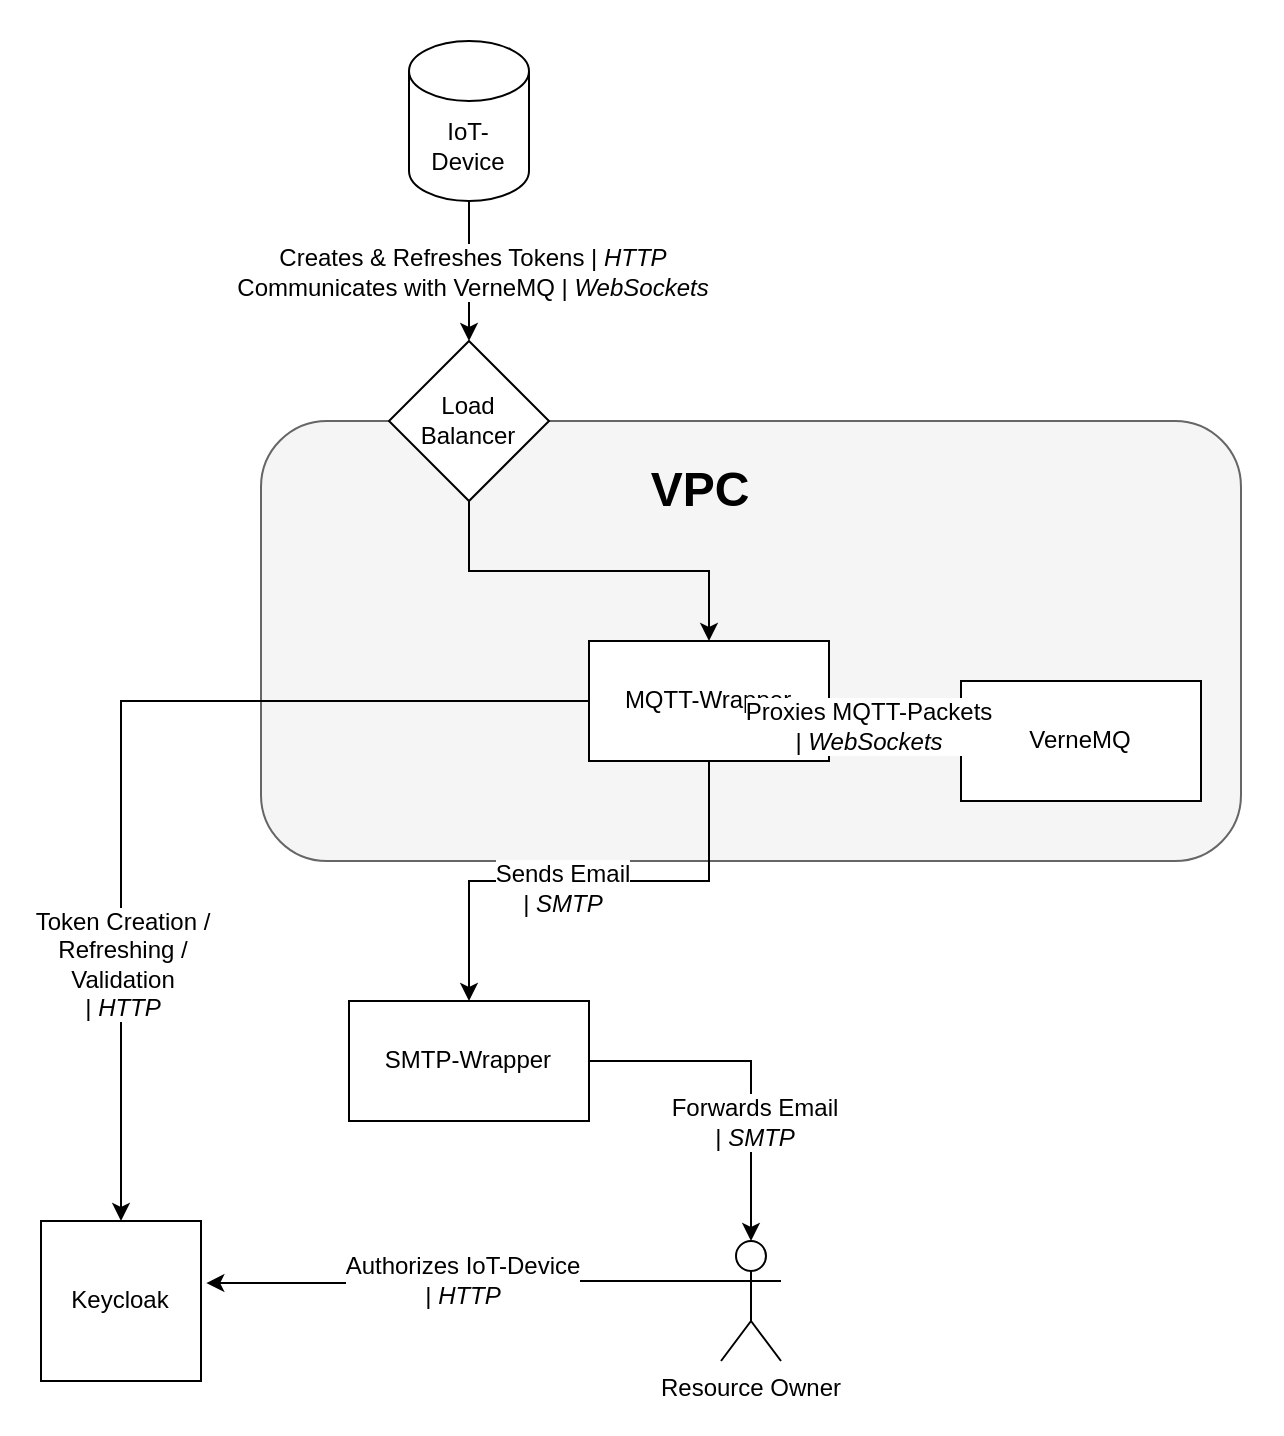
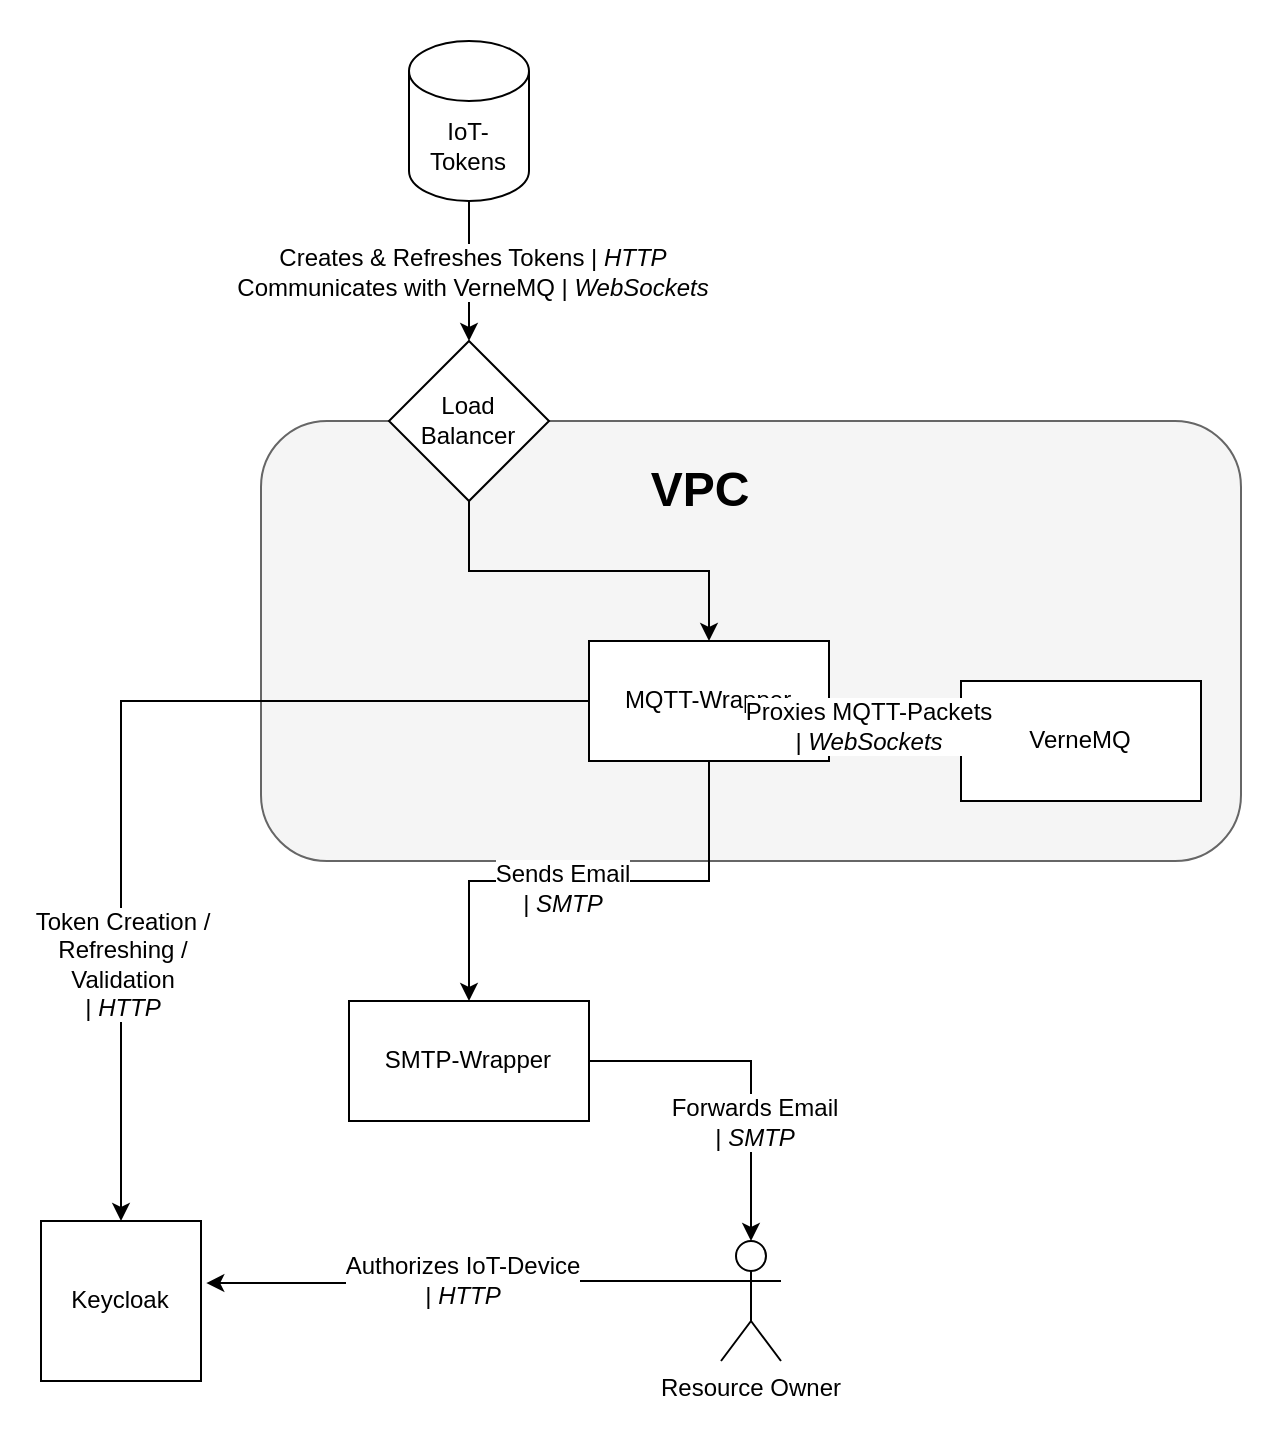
(469, 147) -> (469, 147)
